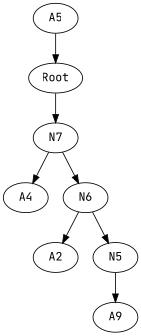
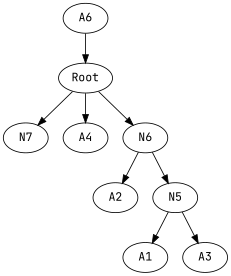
(56, 18) -> (86, 18)
(43, 164) -> (86, 104)
(69, 164) -> (113, 105)
none -> (145, 257)
(115, 317) -> (205, 257)
